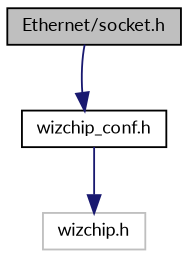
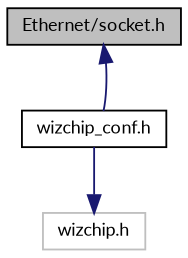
(82, 69) -> (106, 87)
